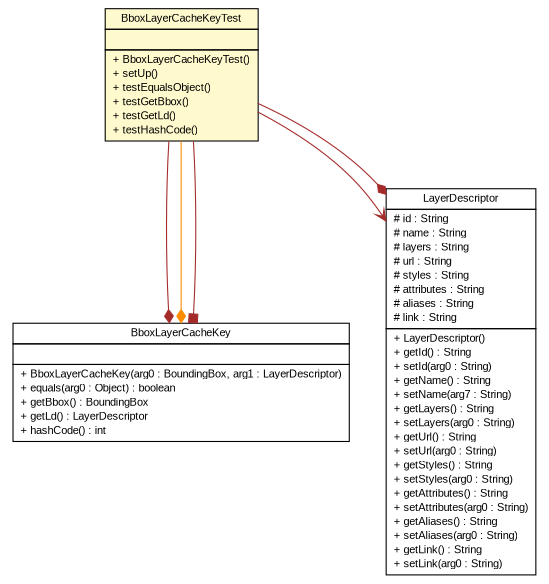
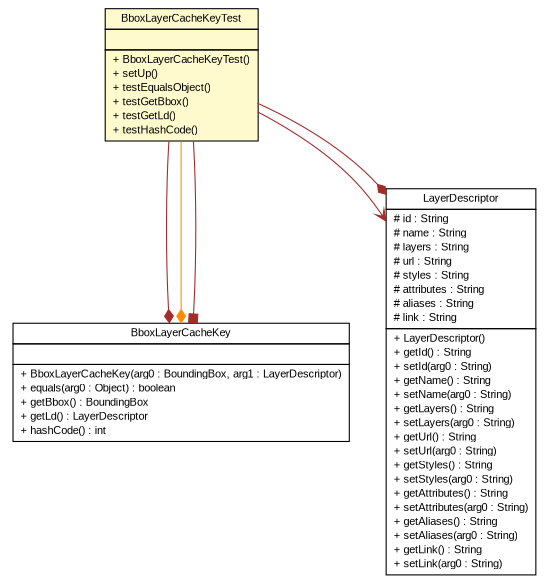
(453, 395) -> (453, 395)
